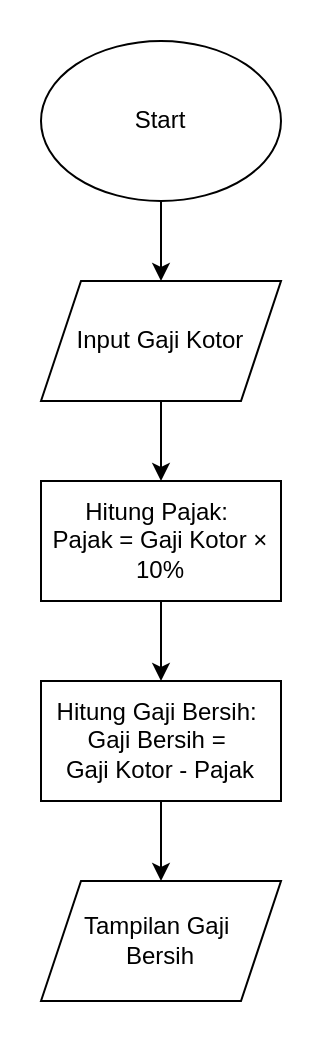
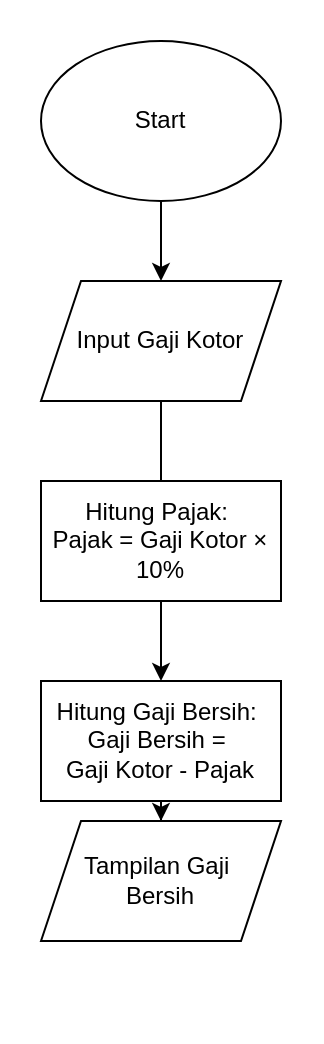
(161, 466) -> (161, 471)
(161, 941) -> (161, 881)
